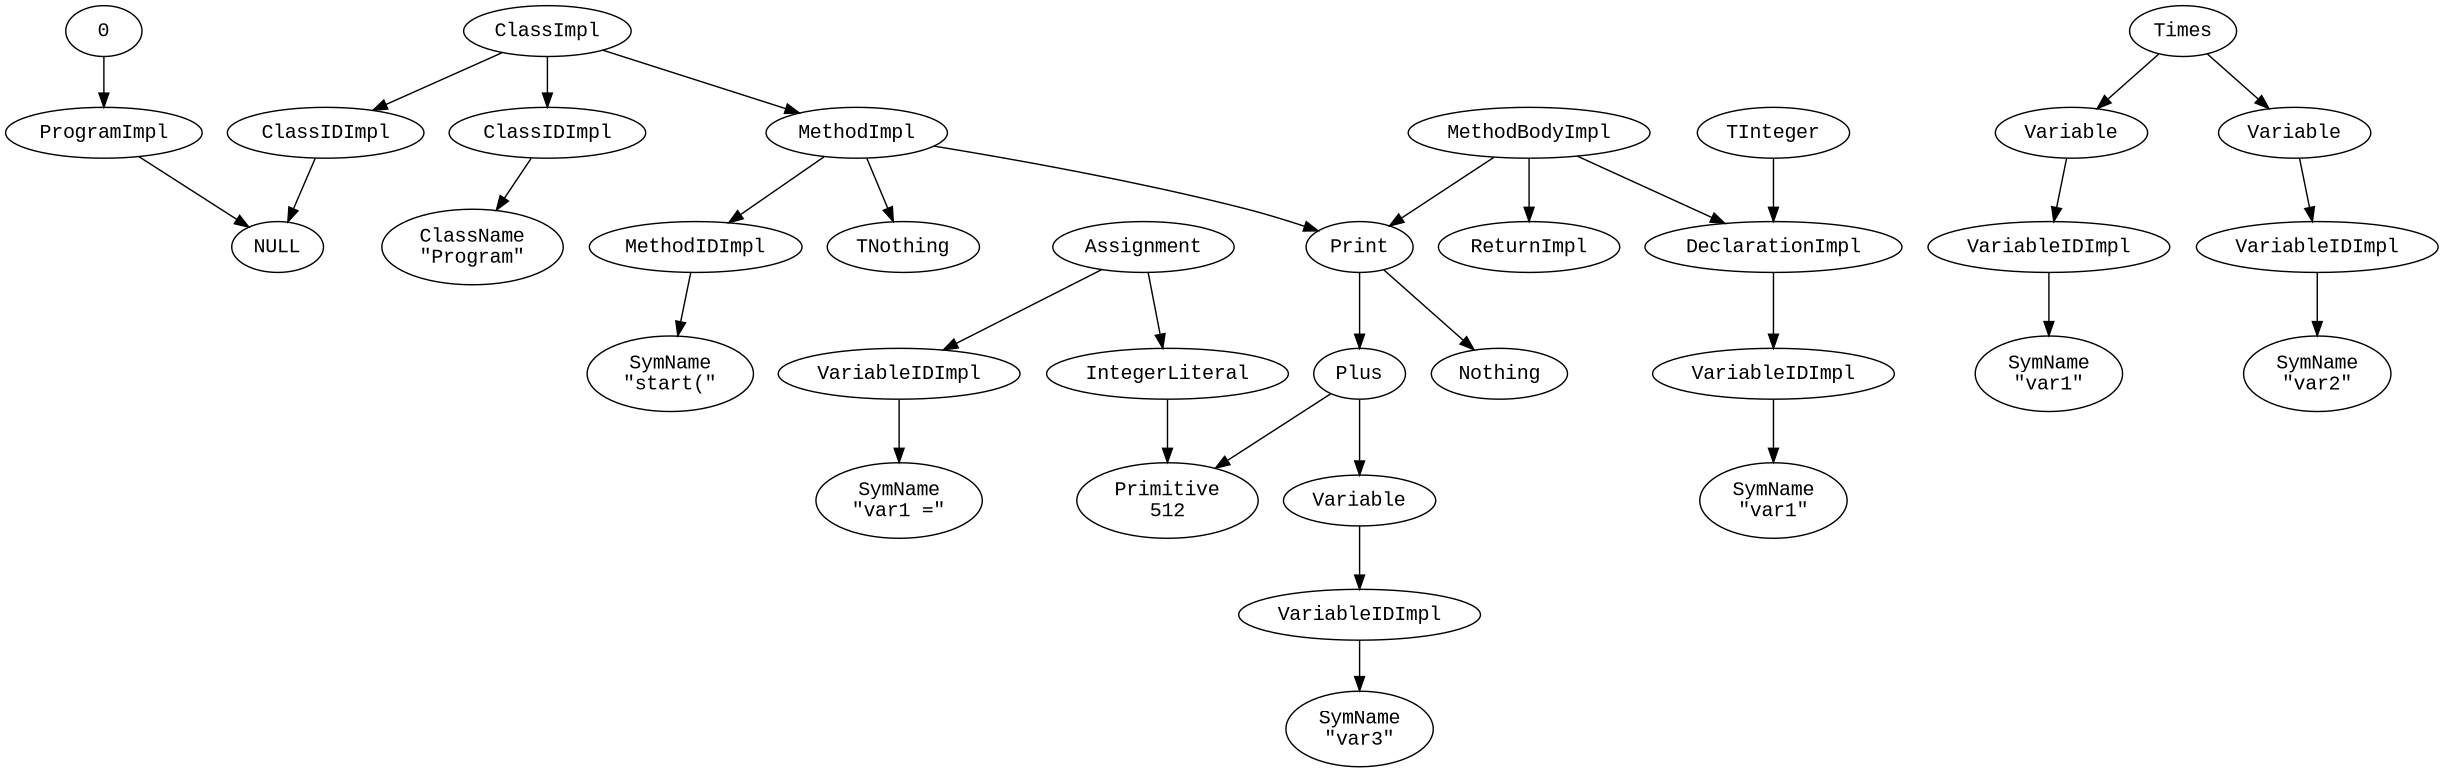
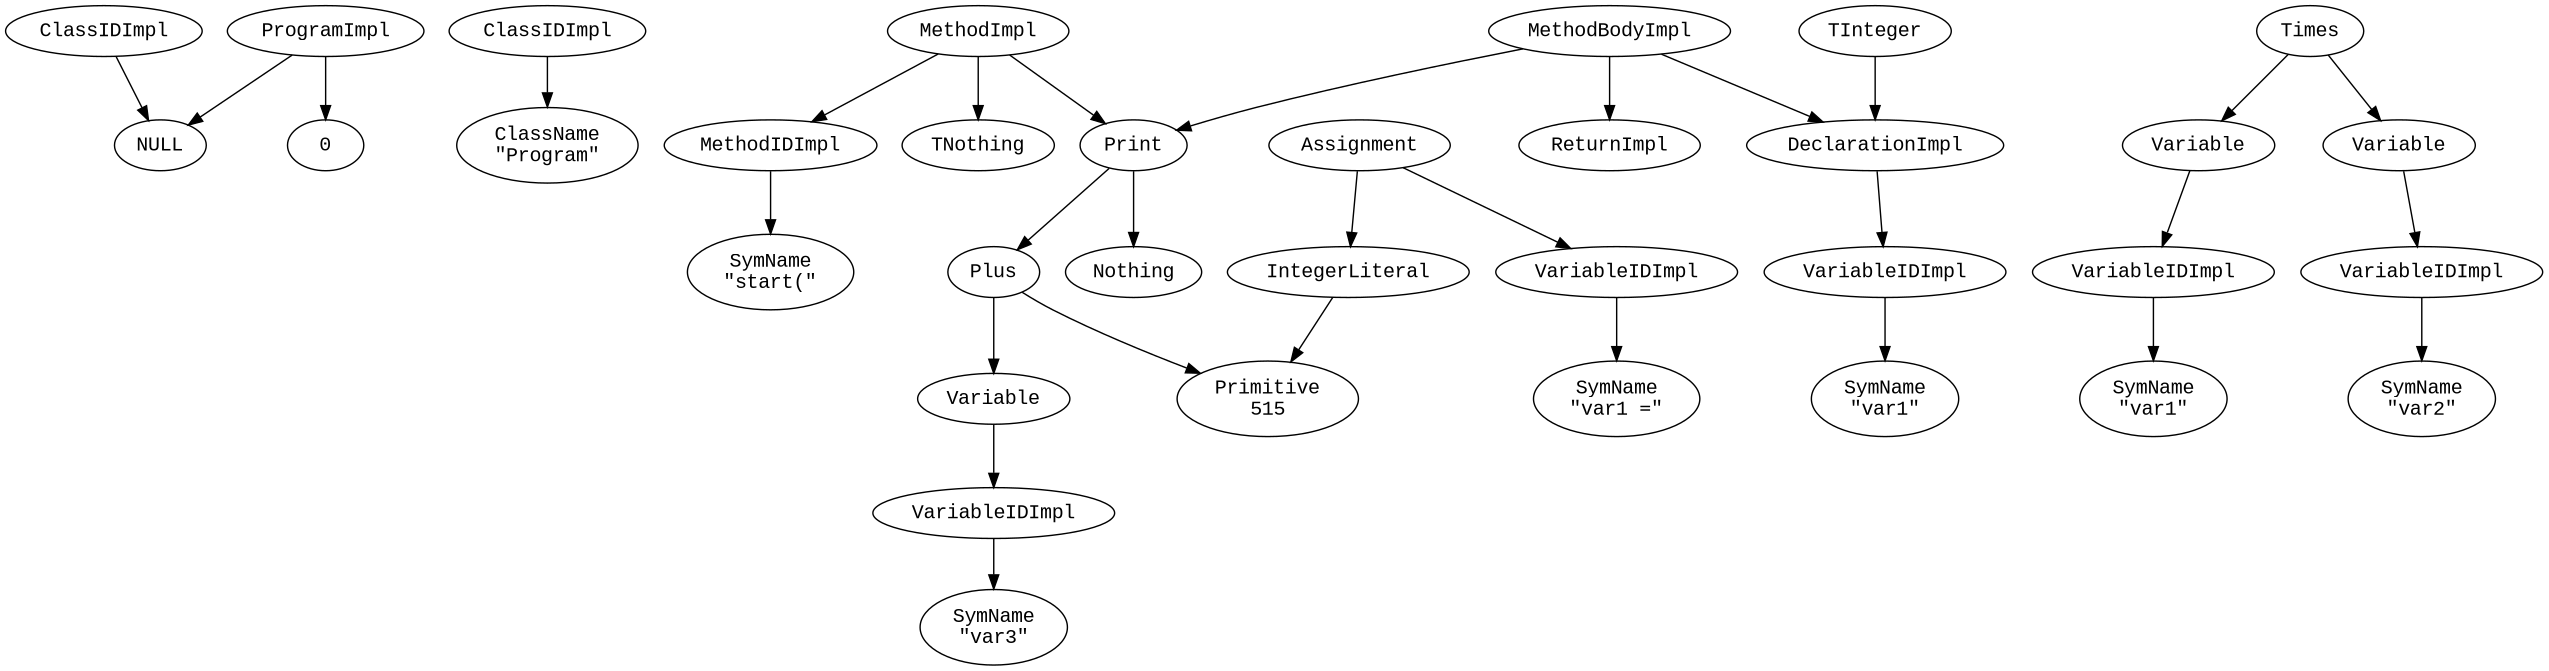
(547, 31) -> none
(104, 75) -> (326, 81)
(1167, 501) -> (1268, 399)
